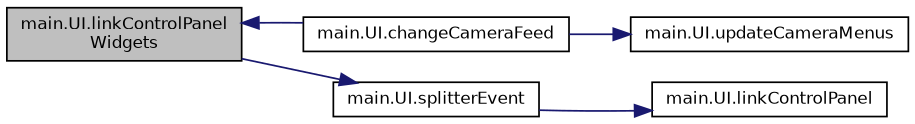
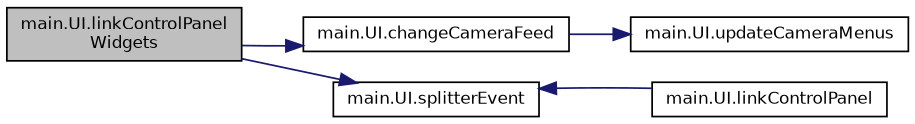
(281, 23) -> (264, 46)
(587, 111) -> (604, 88)
